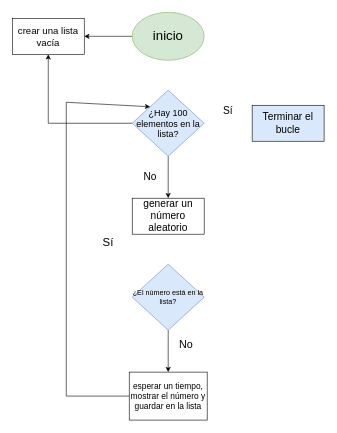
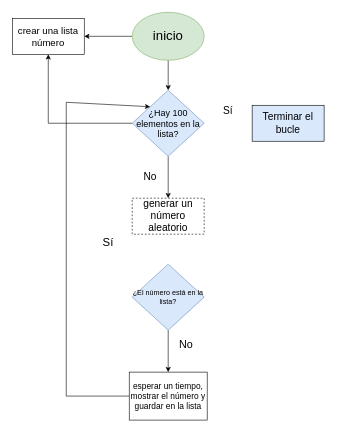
(48, 36) -> (48, 36)
none -> (168, 84)
(168, 216) -> (168, 216)
